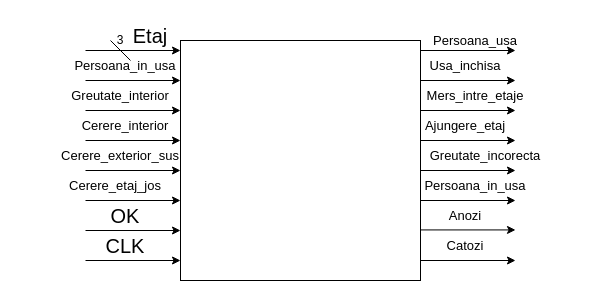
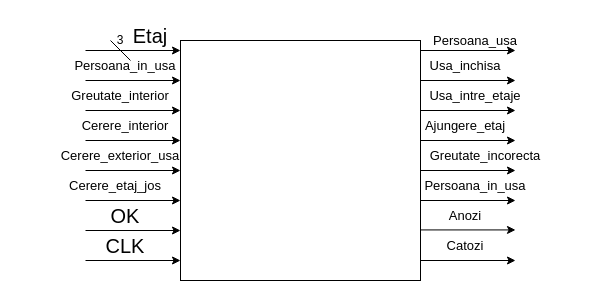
(476, 96) -> (476, 96)
(121, 156) -> (121, 156)
